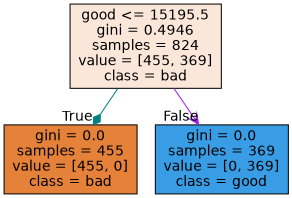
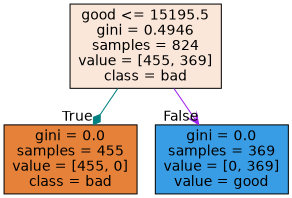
(222, 159) -> (222, 159)
